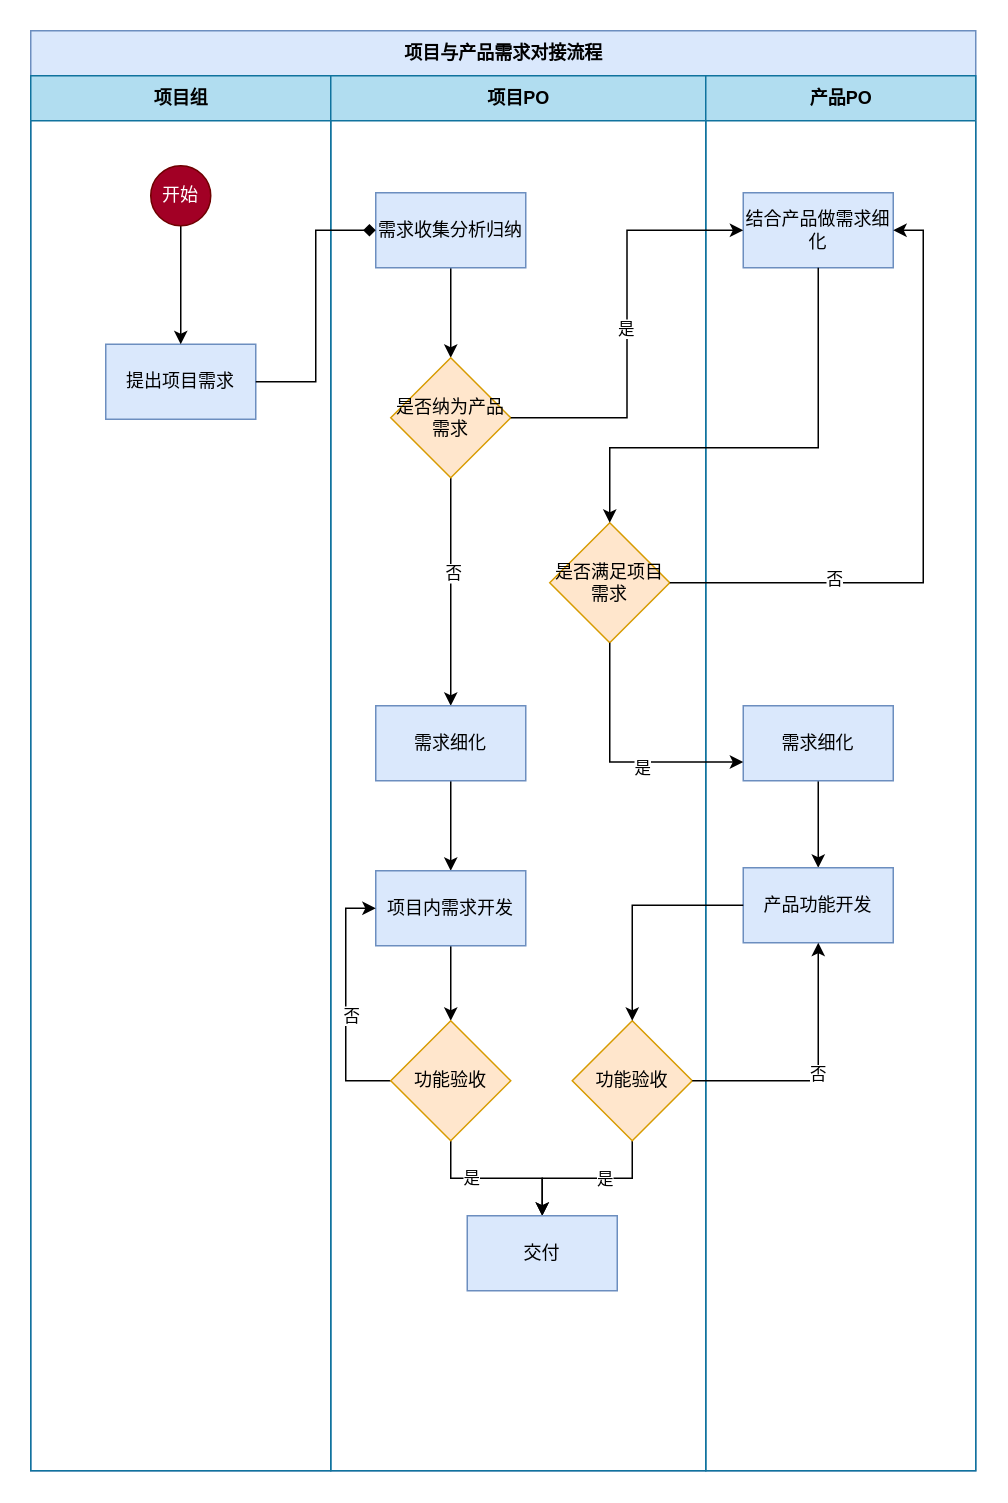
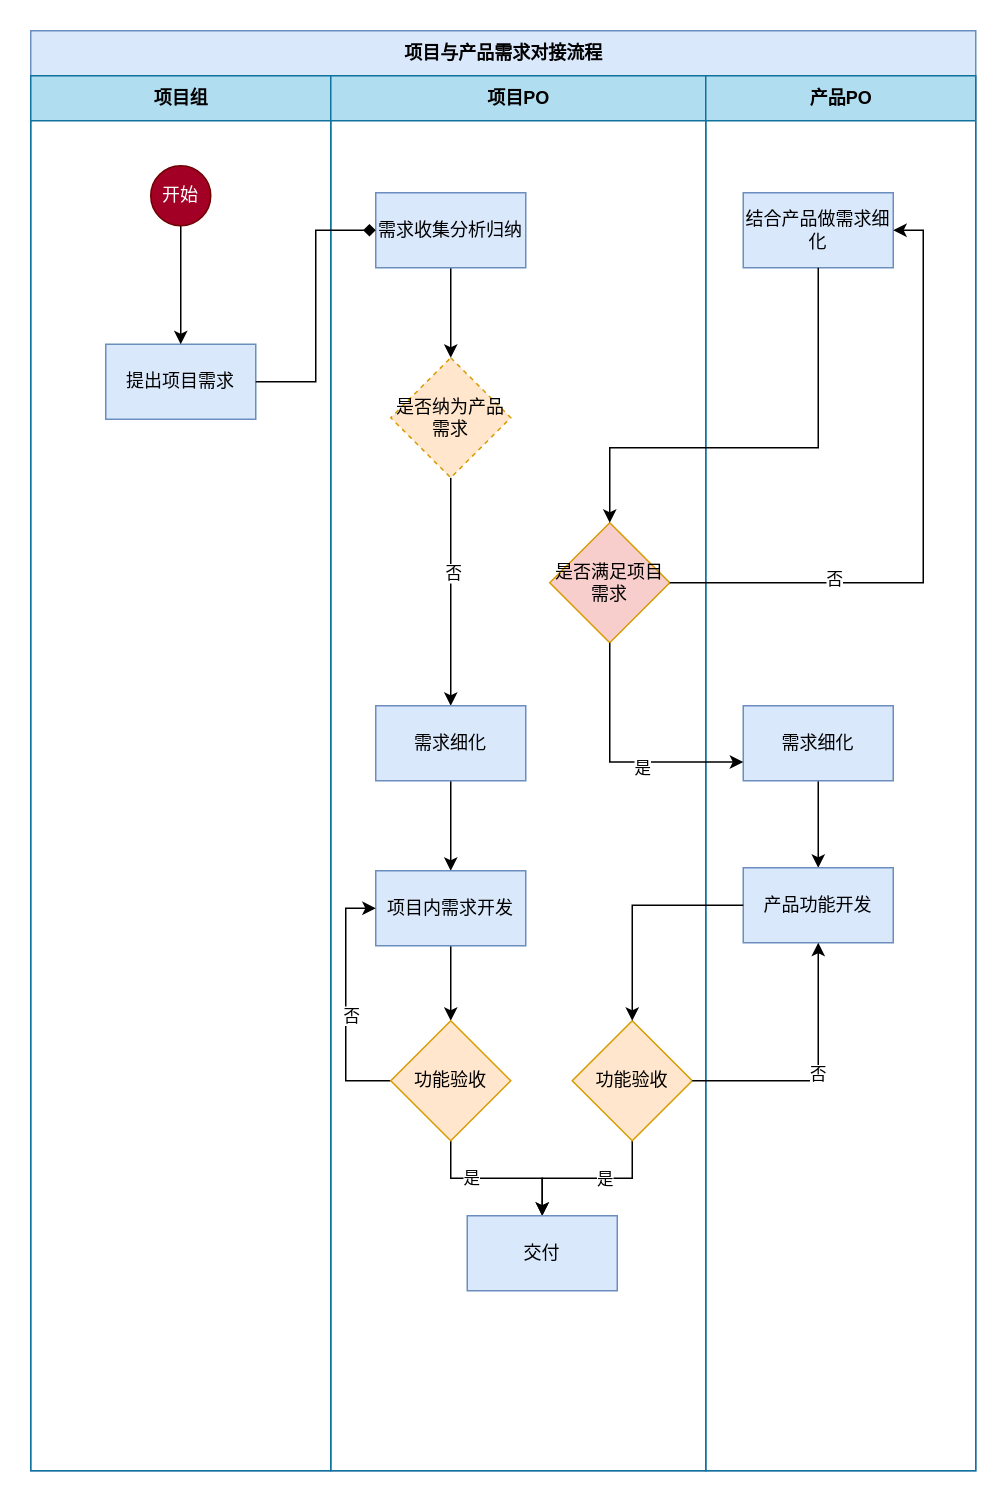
(627, 330) -> none
(451, 418) -> (451, 418)
(610, 583) -> (610, 583)
